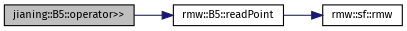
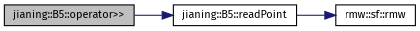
(228, 15) -> (235, 15)
